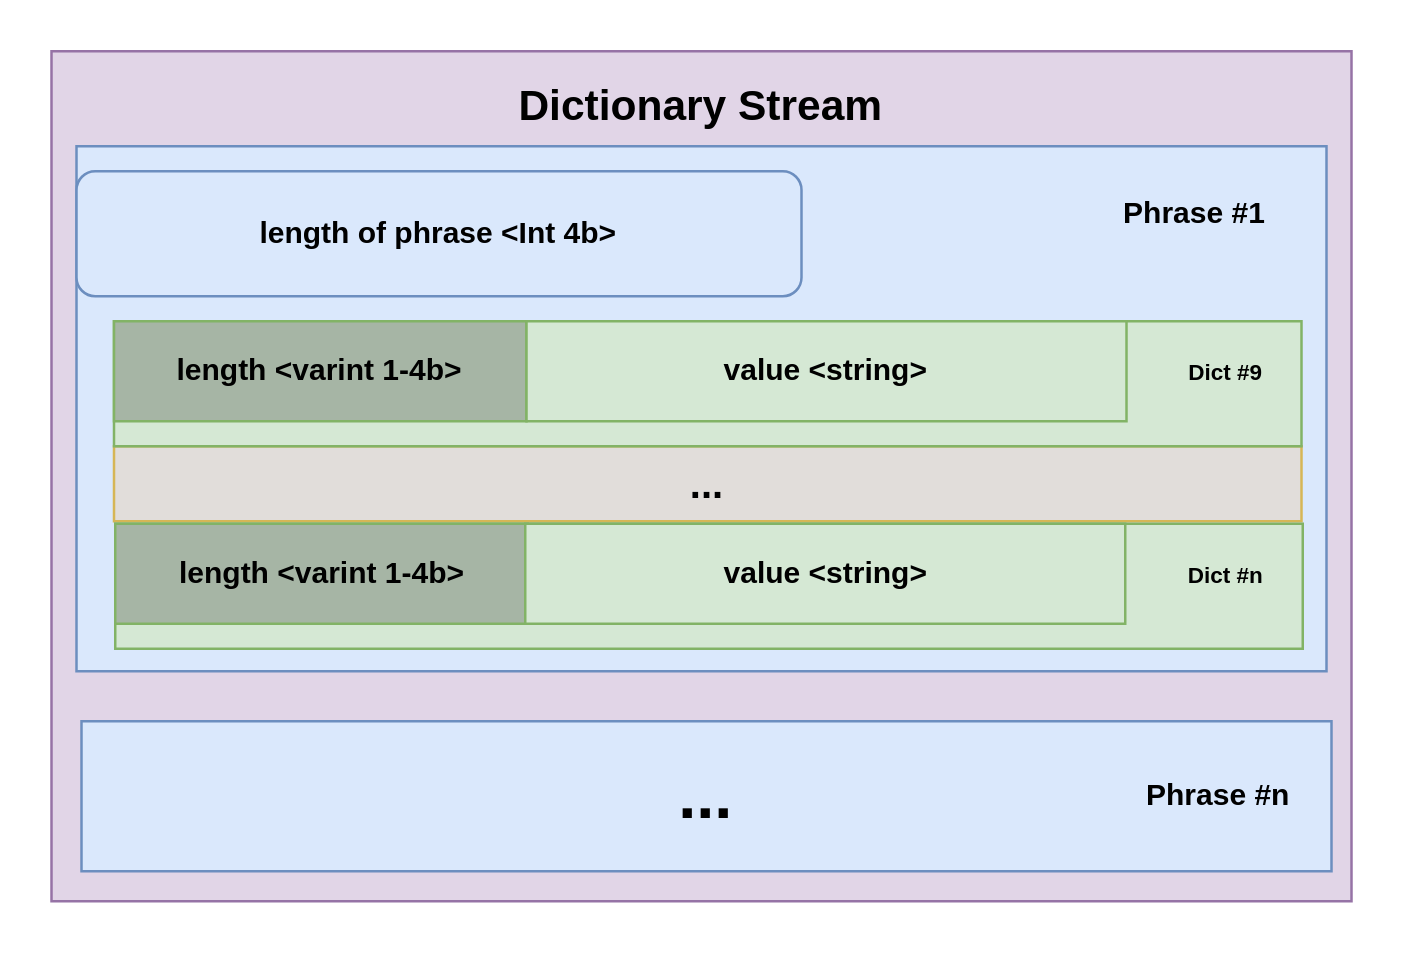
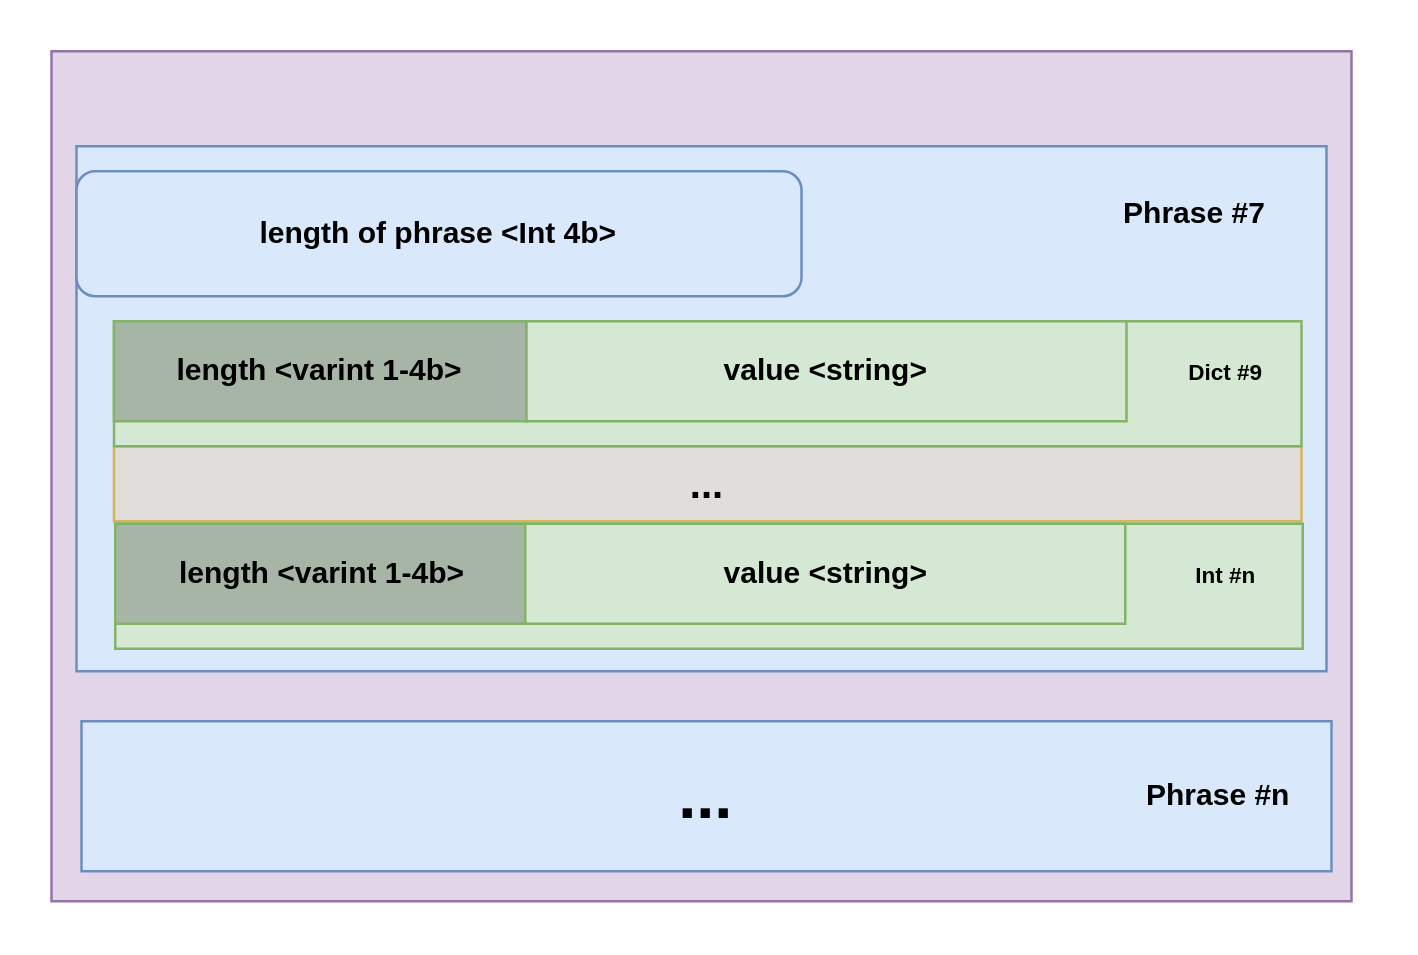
(701, 109) -> none
(1195, 214) -> (1195, 214)
(1226, 574) -> (1226, 574)
